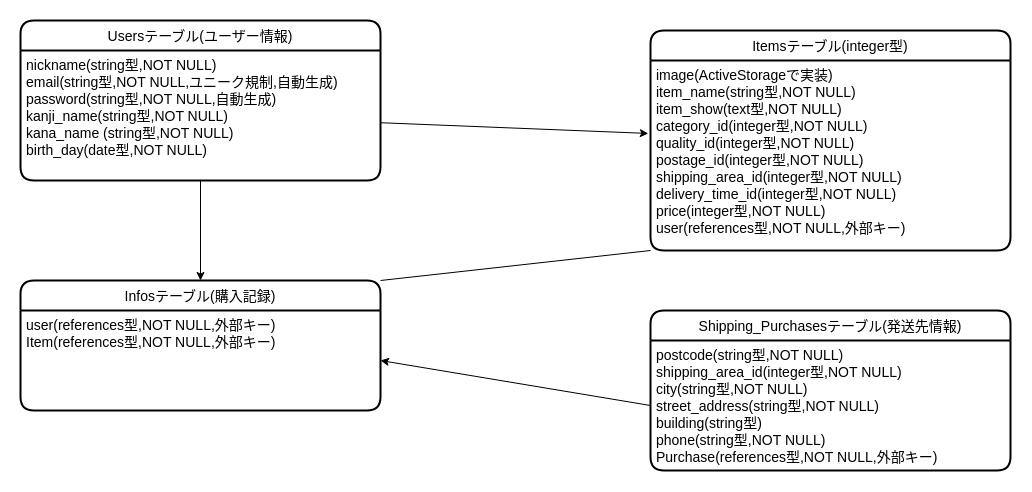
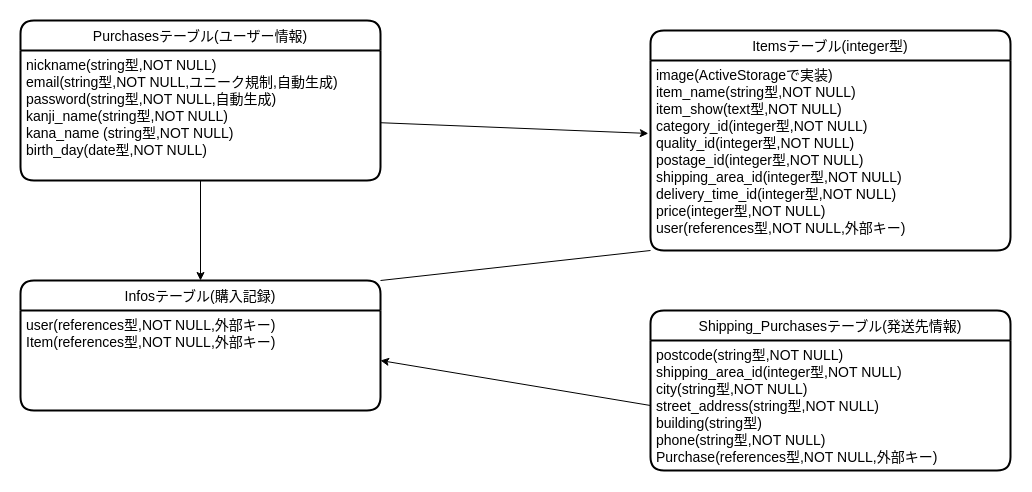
(200, 36) -> (200, 36)
